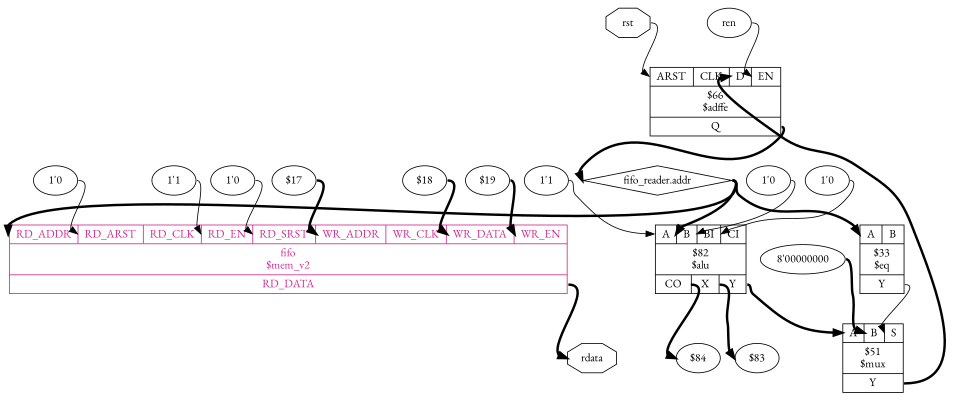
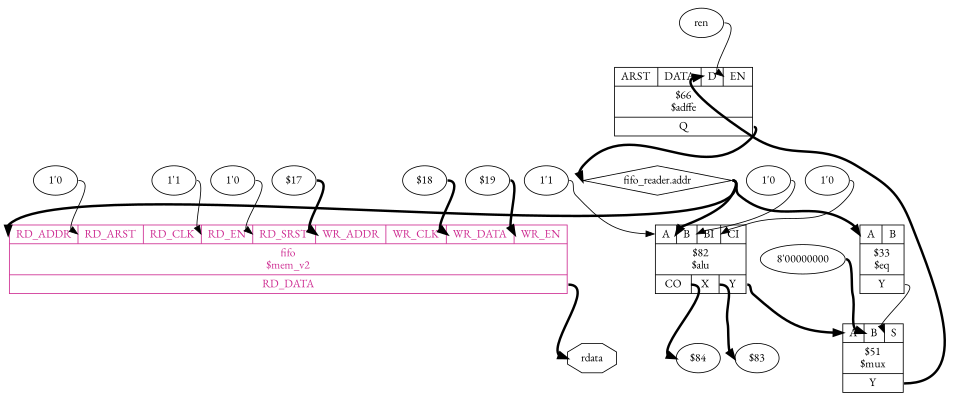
(628, 23) -> none
(711, 76) -> (679, 76)
